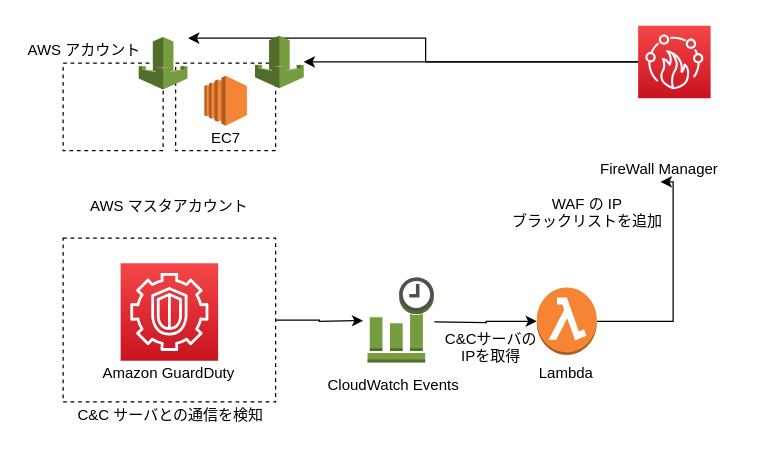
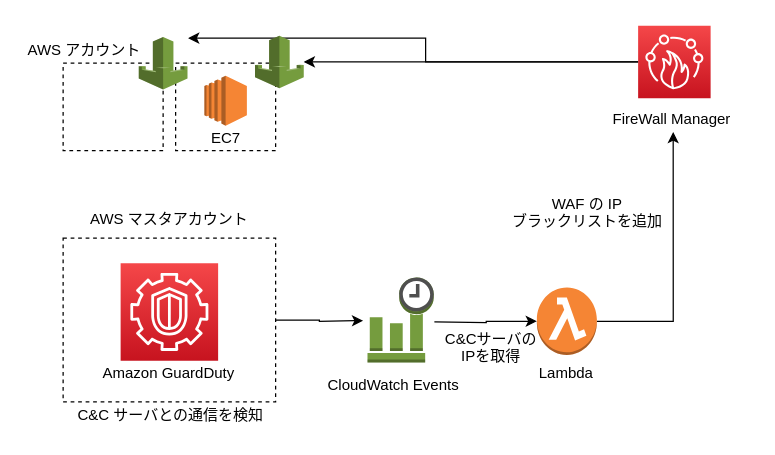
(667, 169) -> (679, 119)
(176, 207) -> (176, 219)
